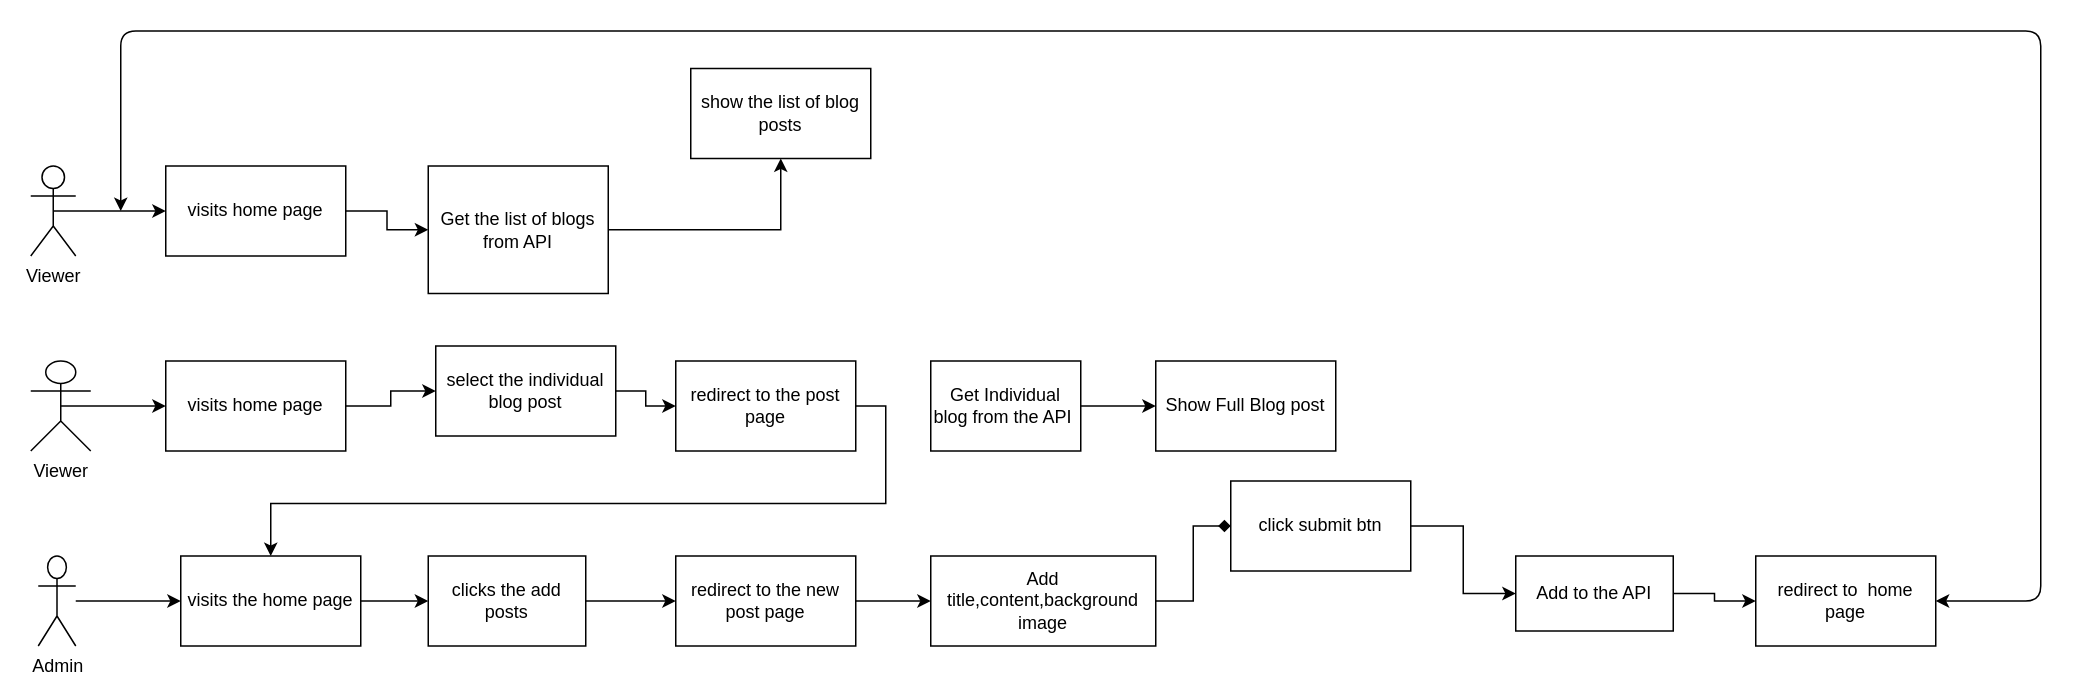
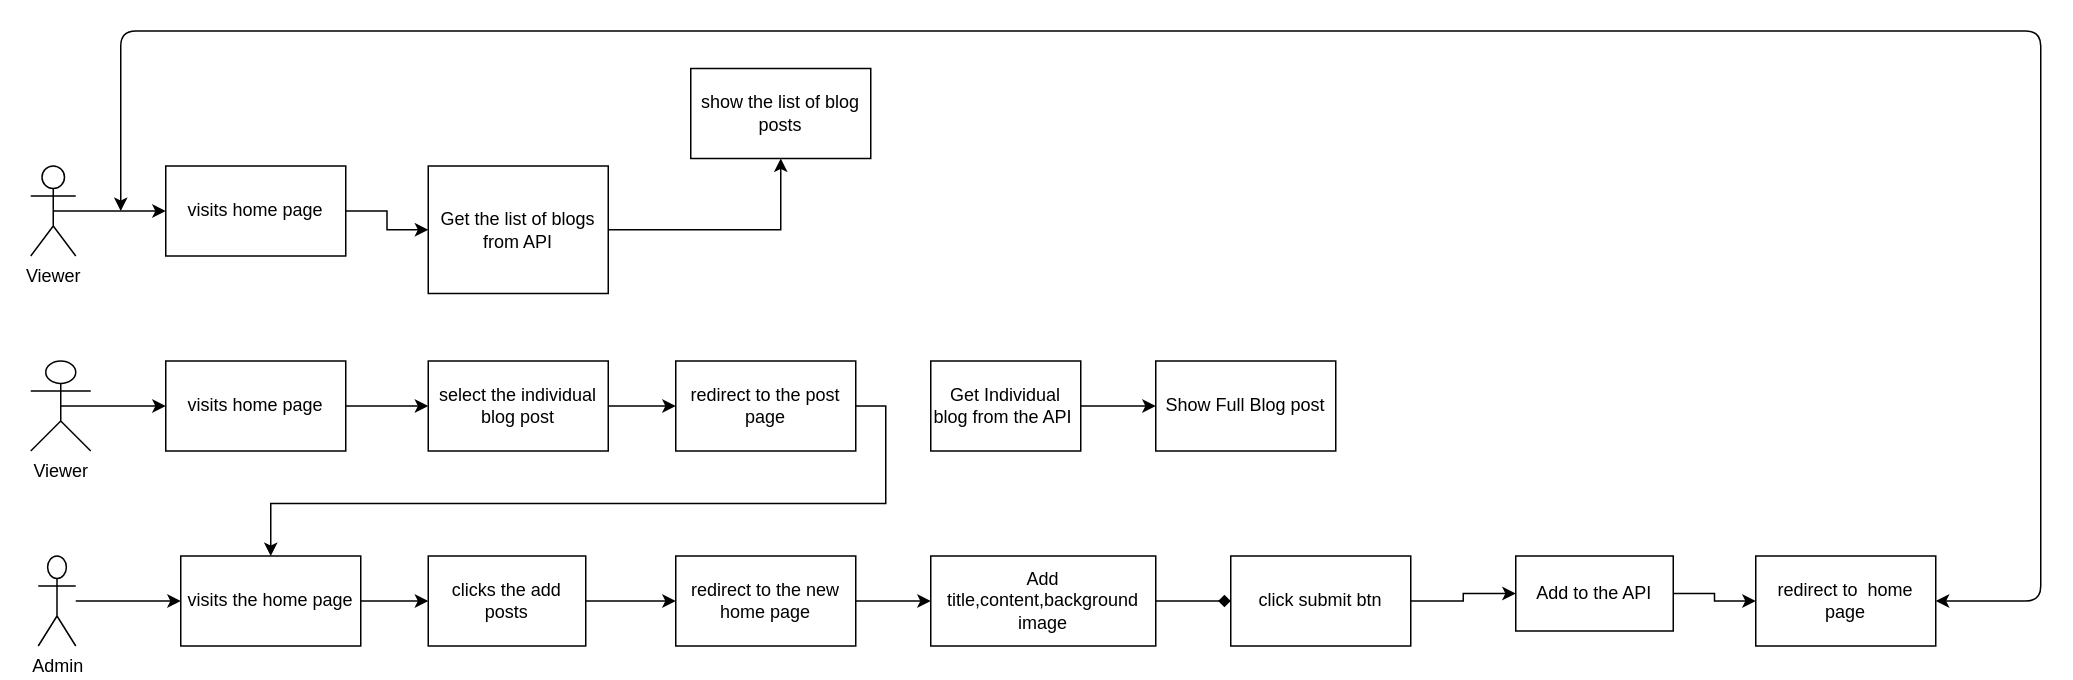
(526, 391) -> (518, 406)
(1321, 526) -> (1321, 601)
(766, 601) -> (766, 601)
